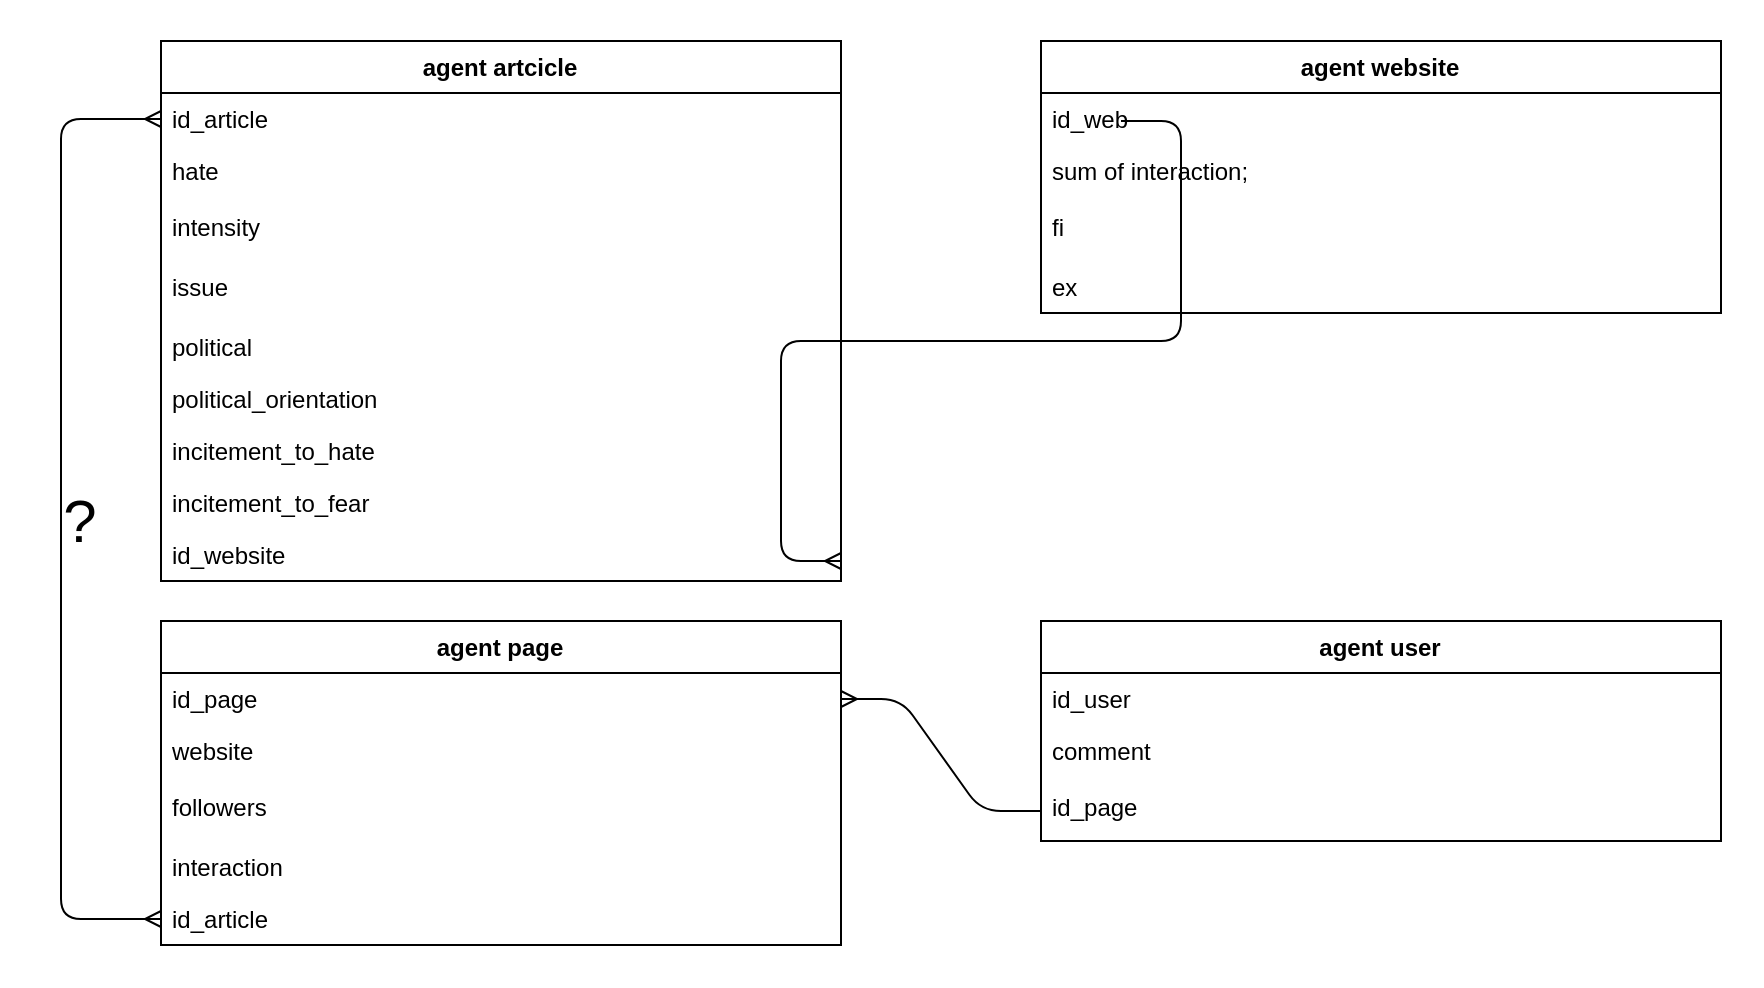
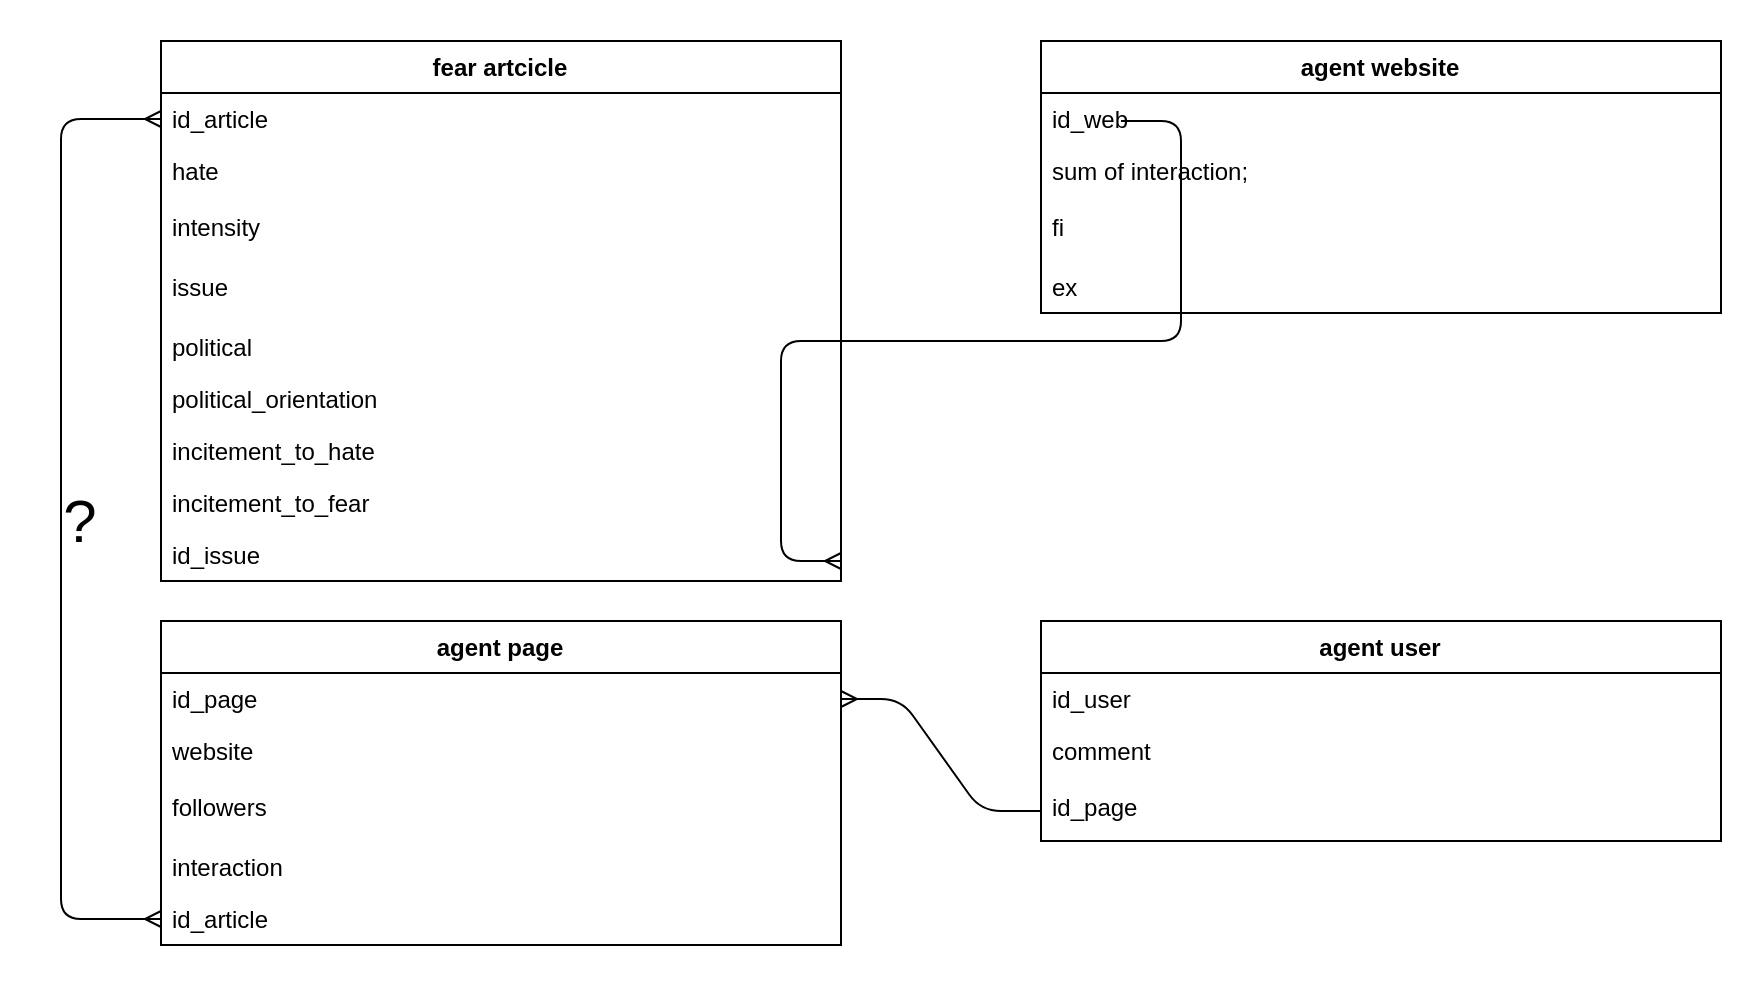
(500, 68) -> (500, 68)
(233, 556) -> (220, 556)
